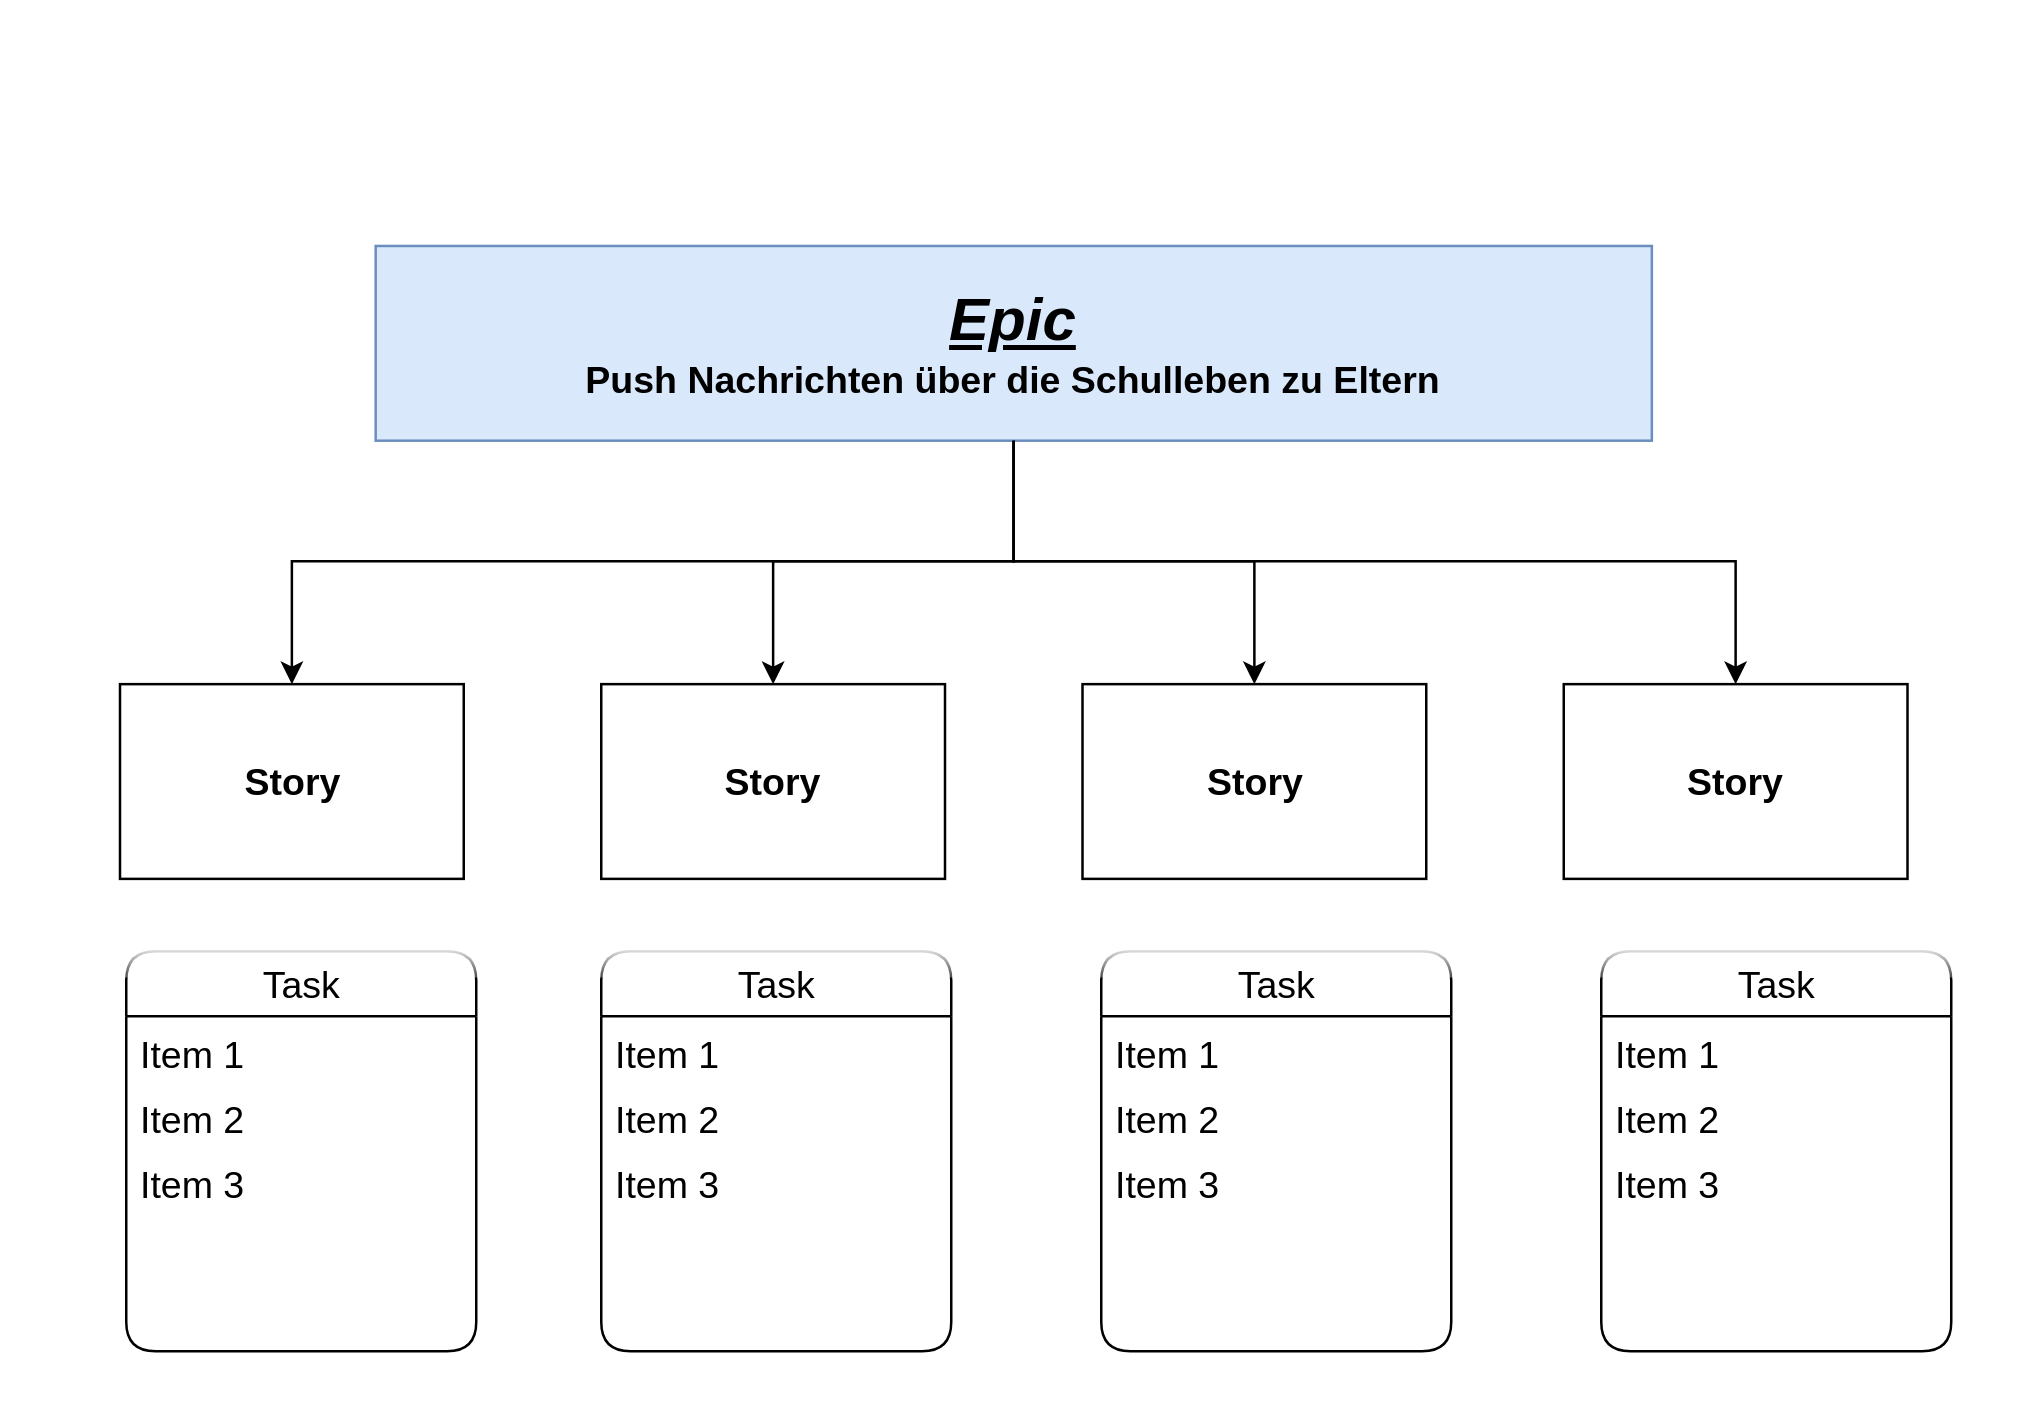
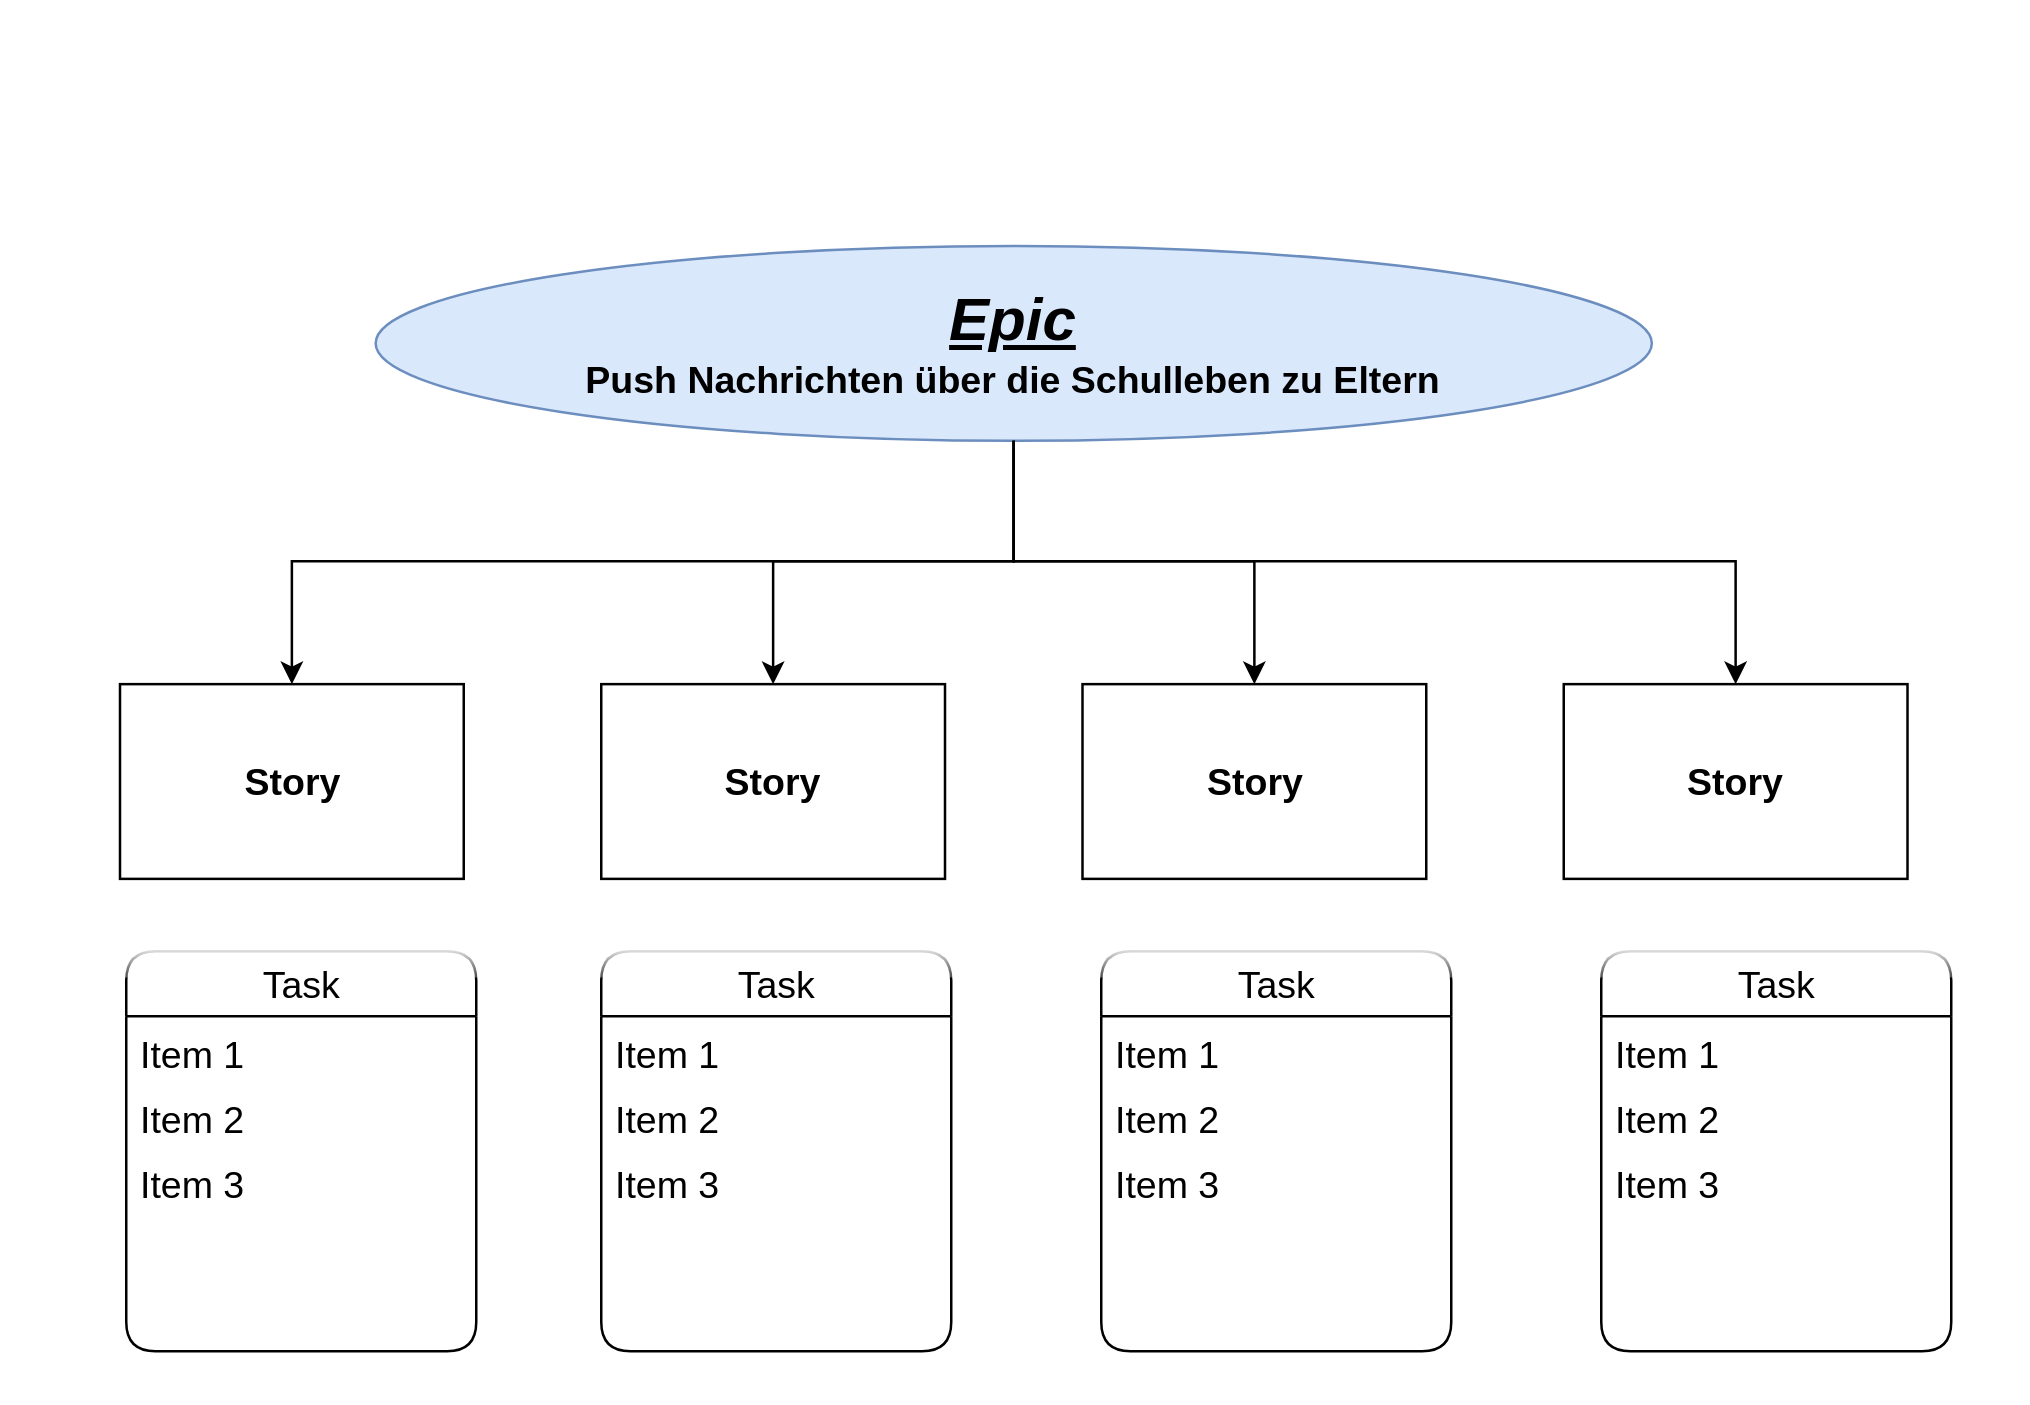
(1014, 343) -> (1014, 343)
